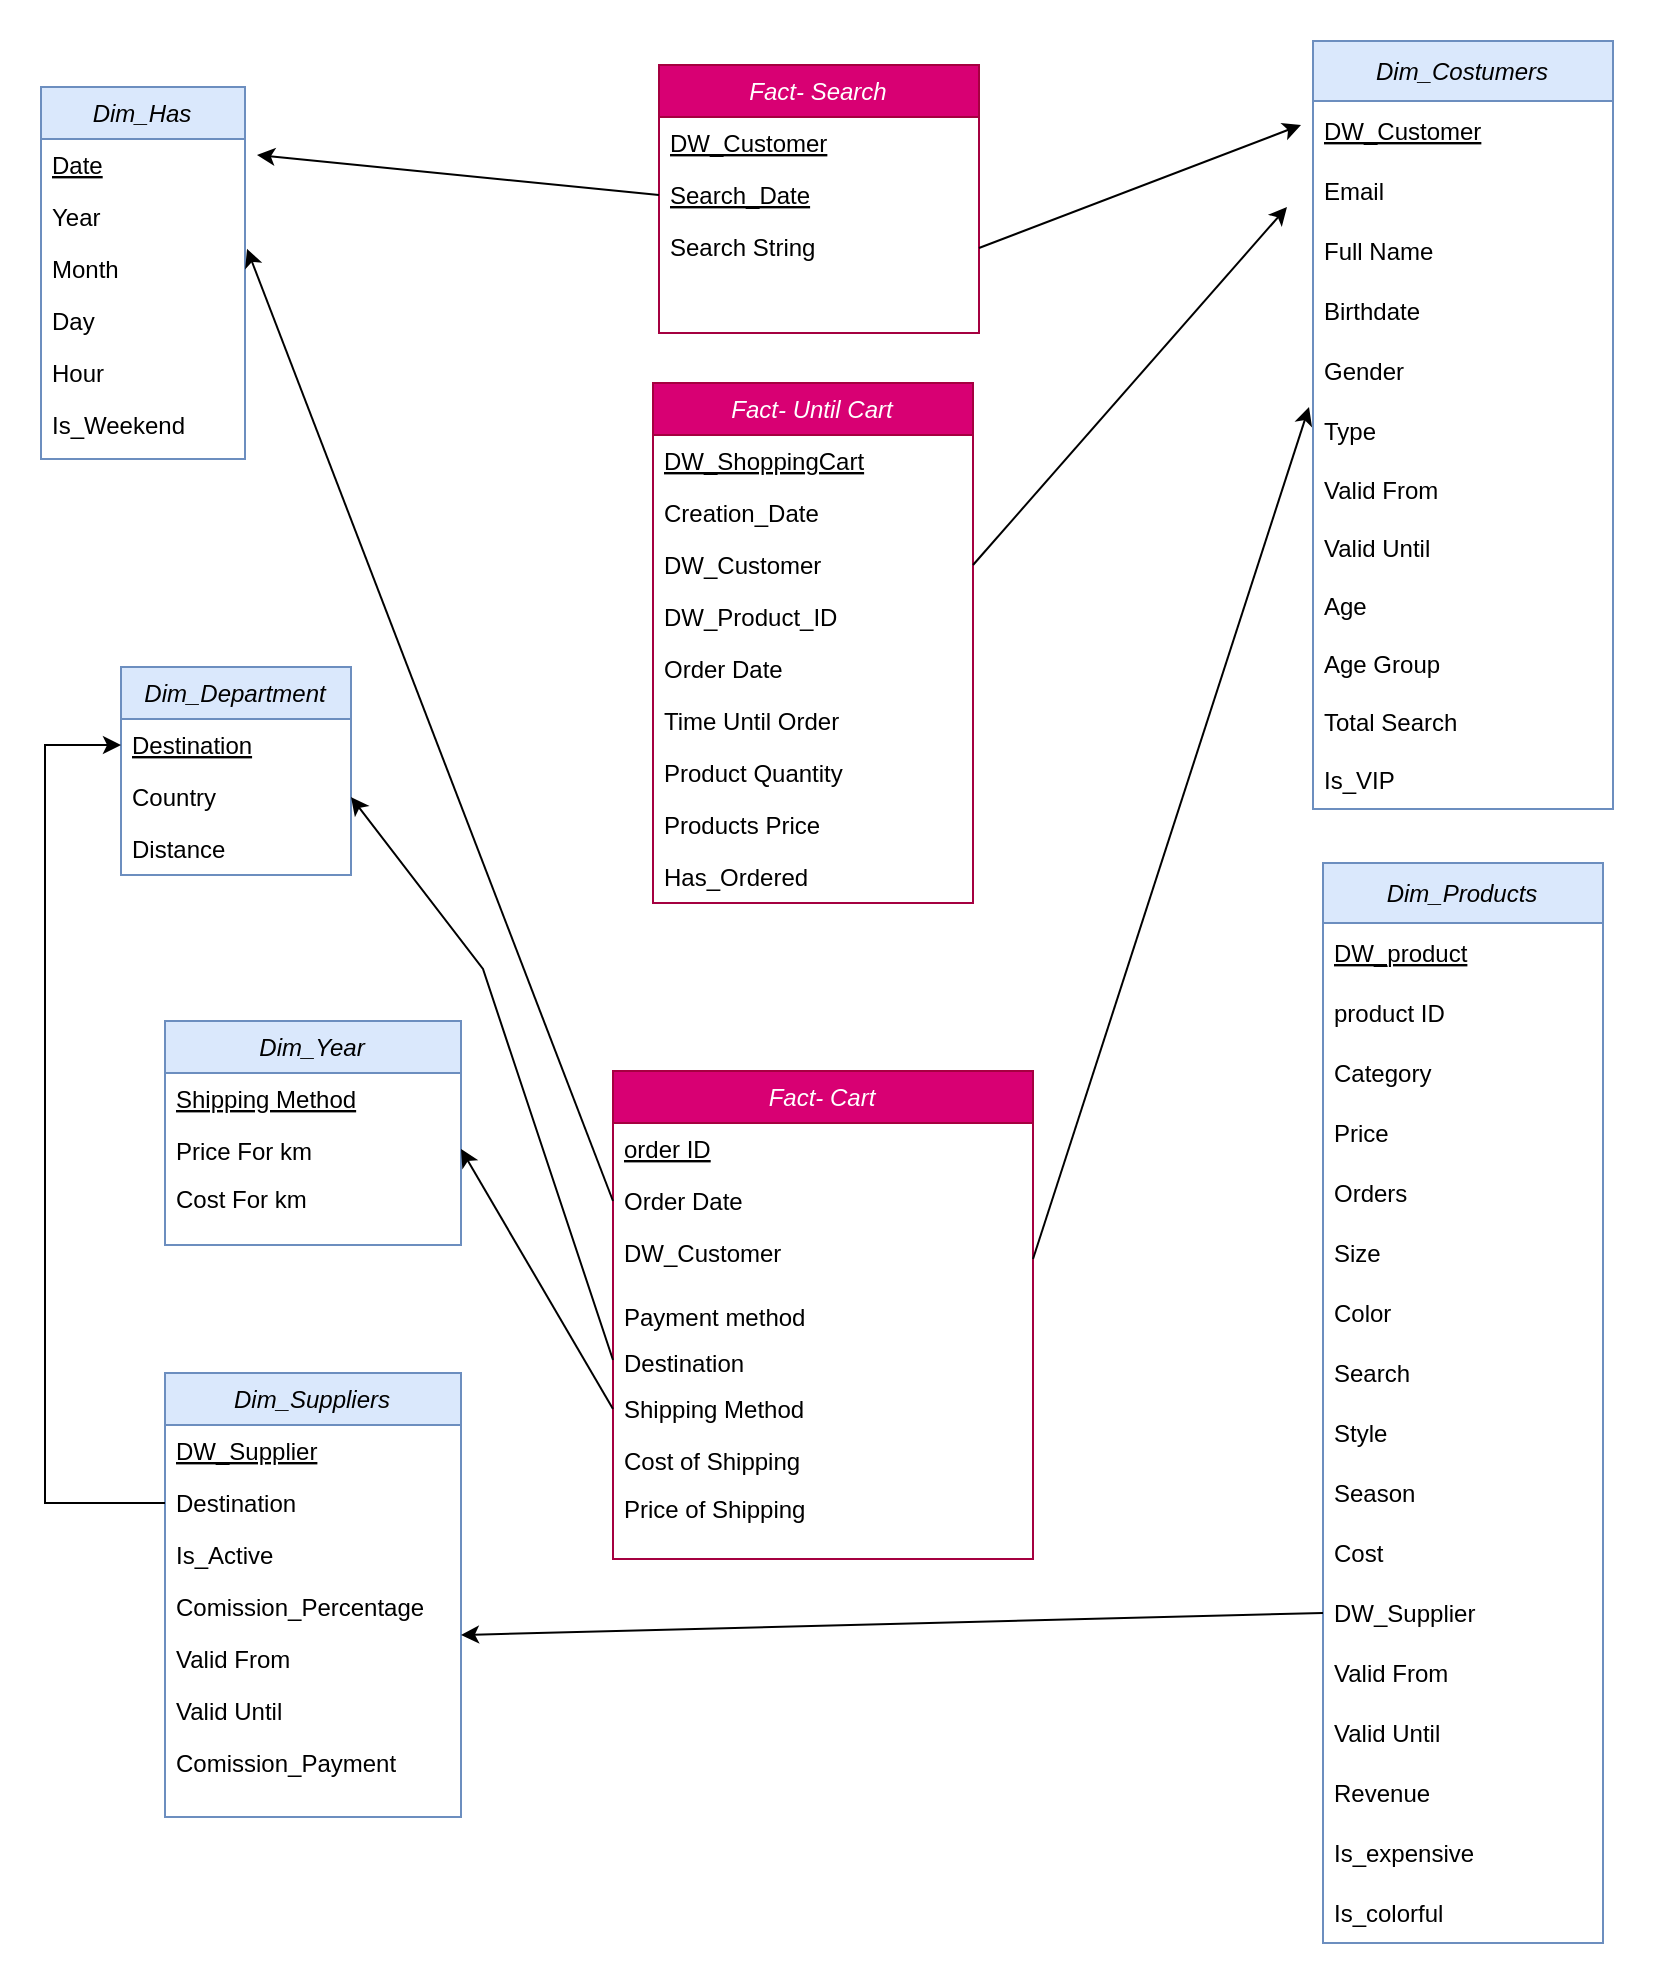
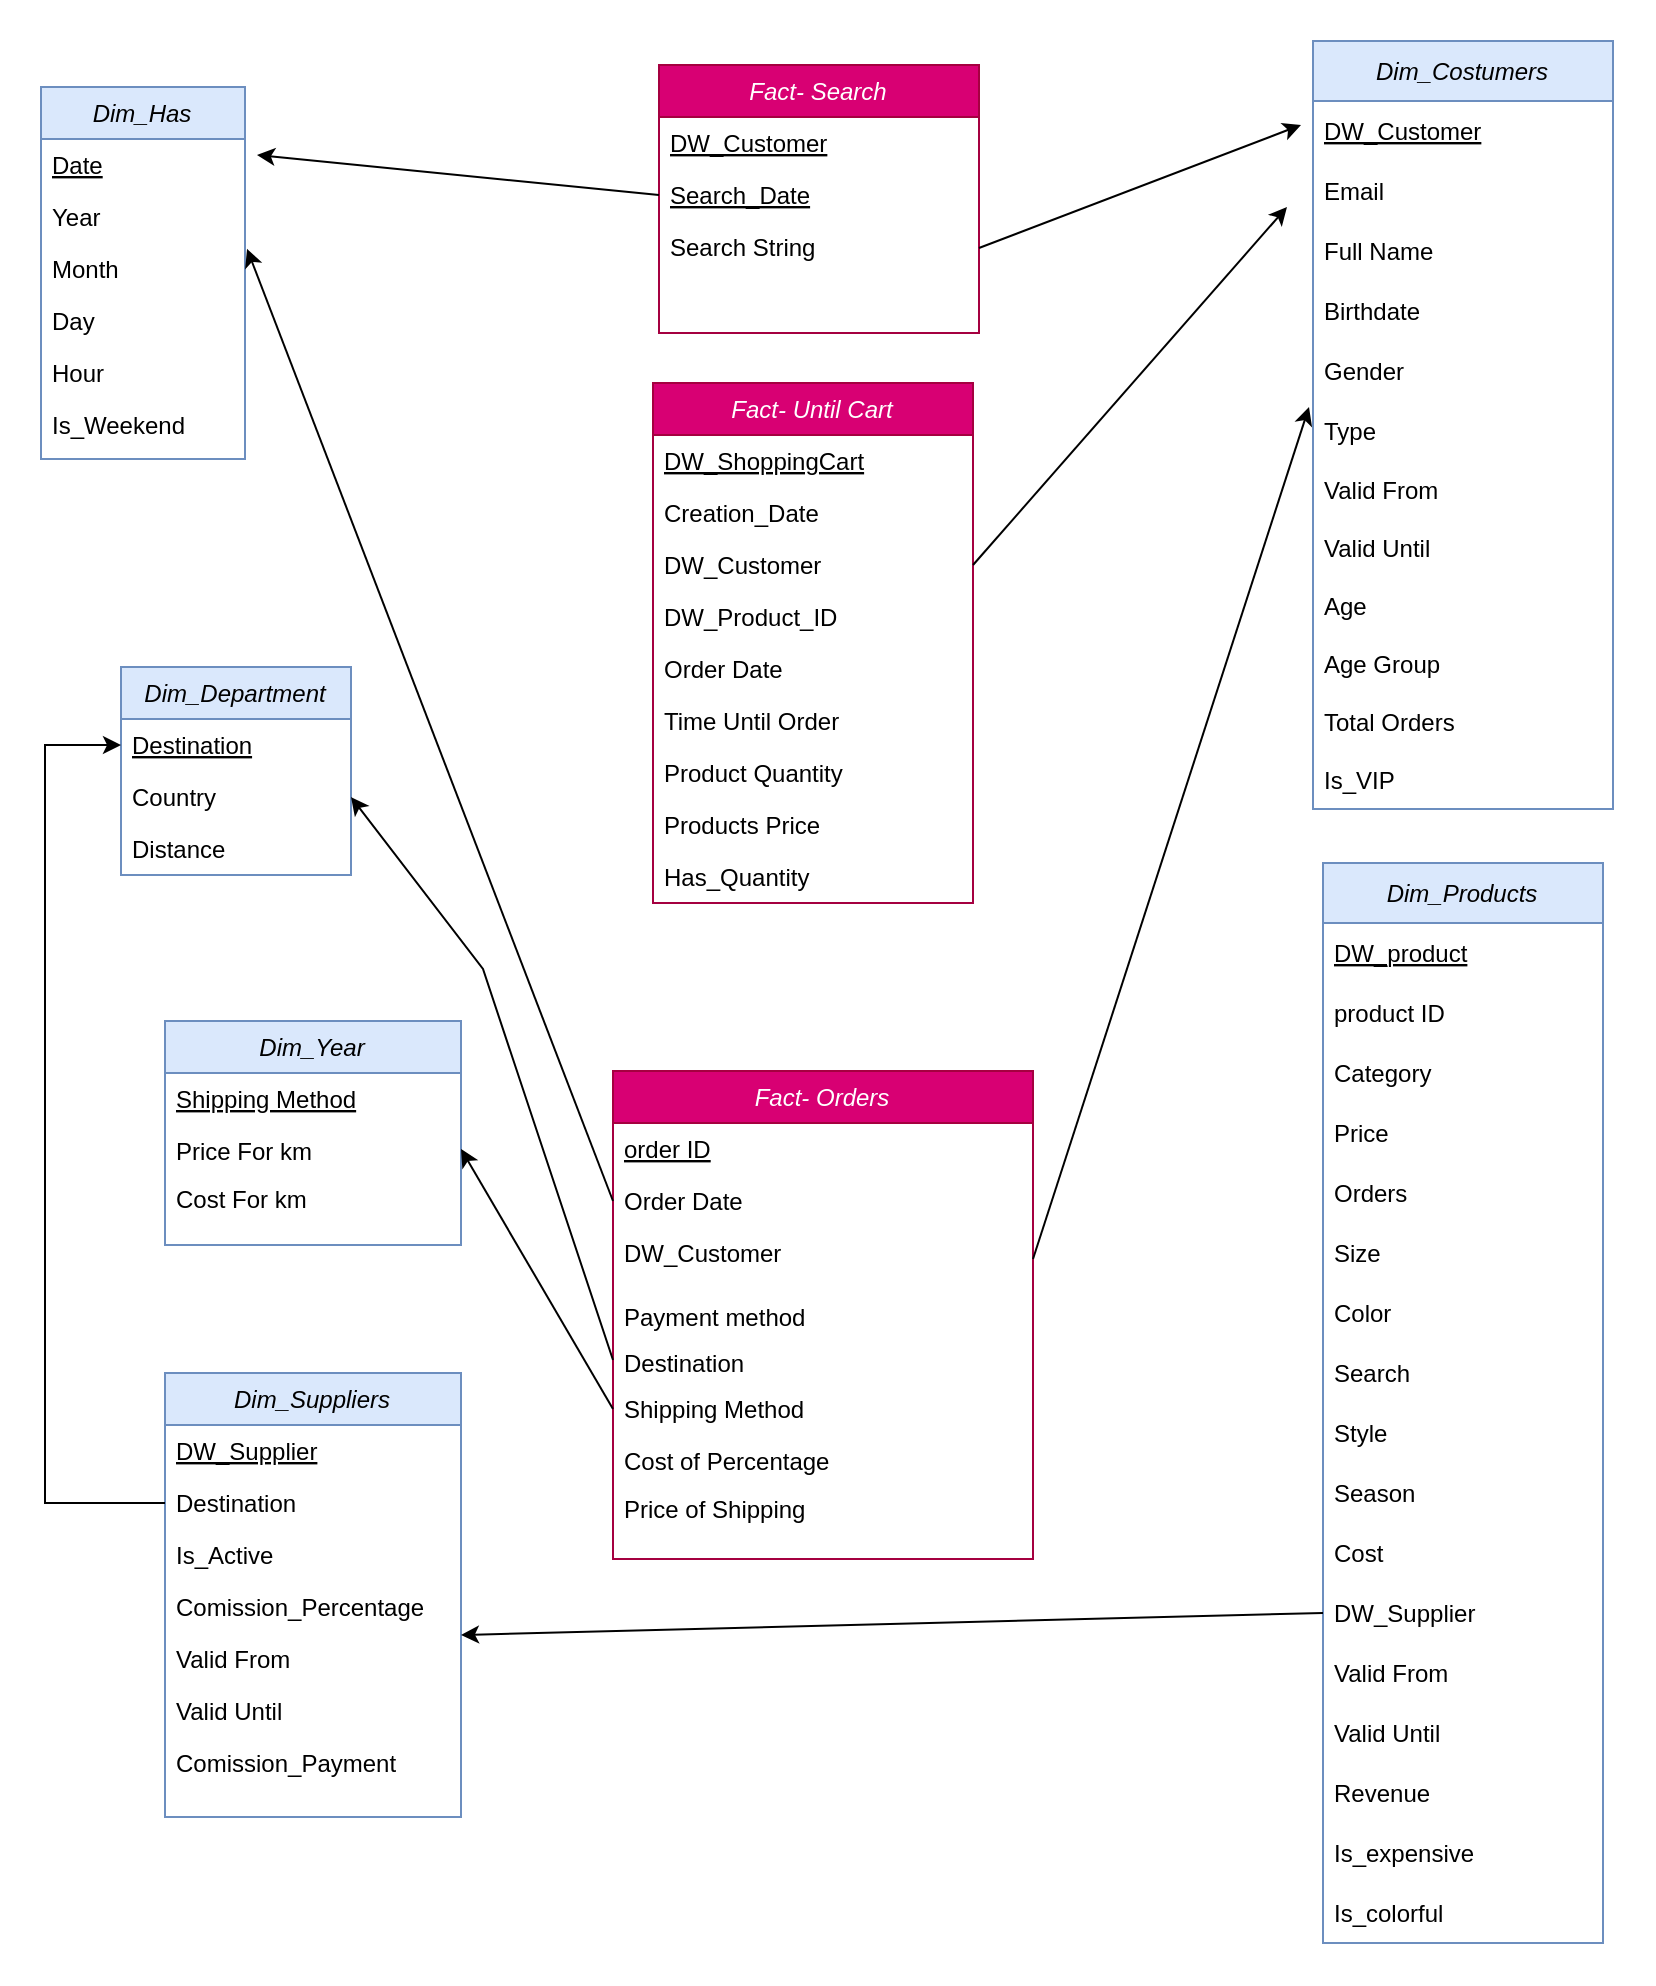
(1398, 723) -> (1398, 723)
(738, 878) -> (742, 878)
(822, 1098) -> (822, 1098)
(719, 1462) -> (739, 1462)
